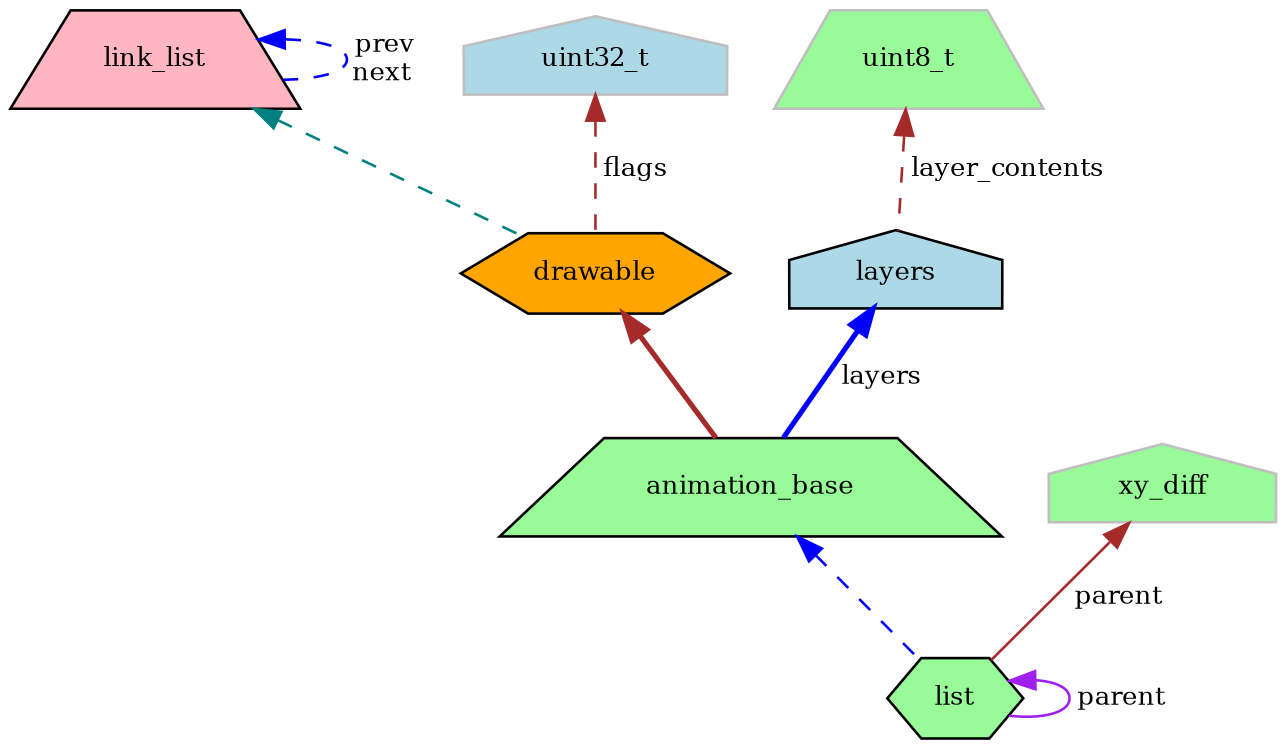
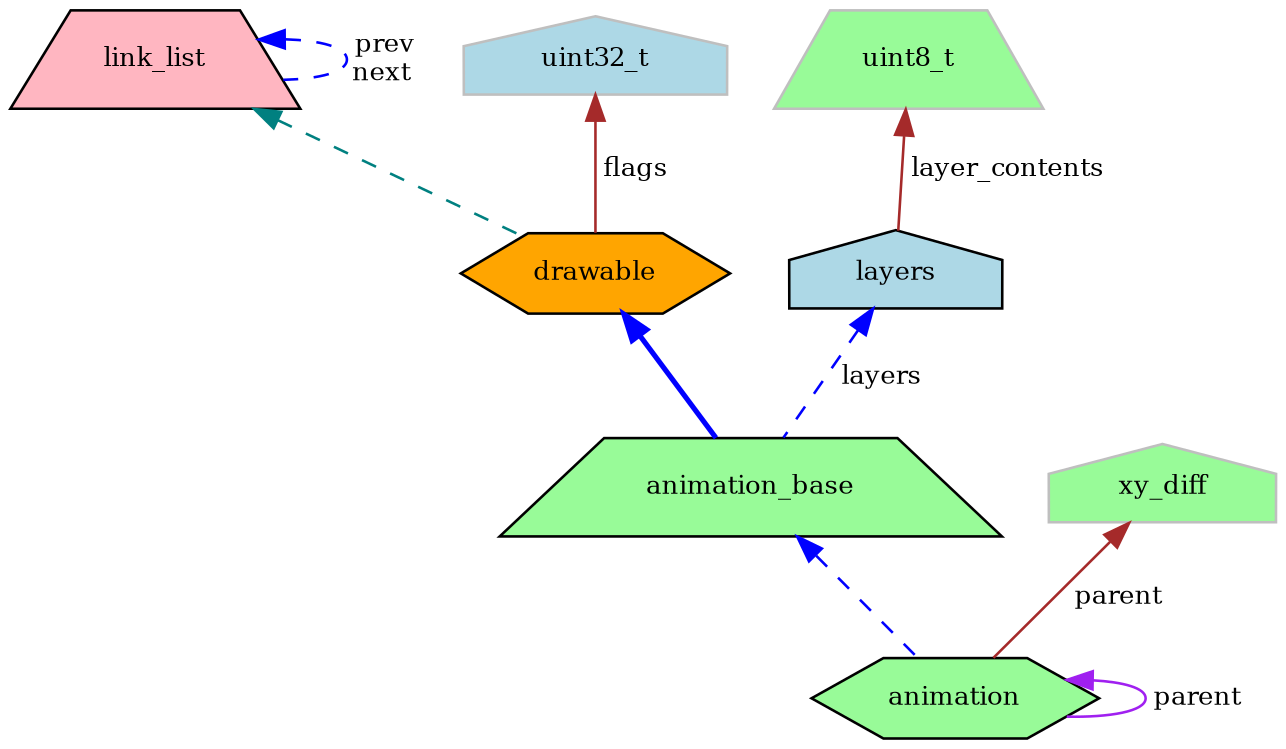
(595, 177) -> (595, 177)
(901, 183) -> (901, 183)
(821, 384) -> (821, 384)
(678, 387) -> (678, 387)
(955, 698) -> (955, 698)
